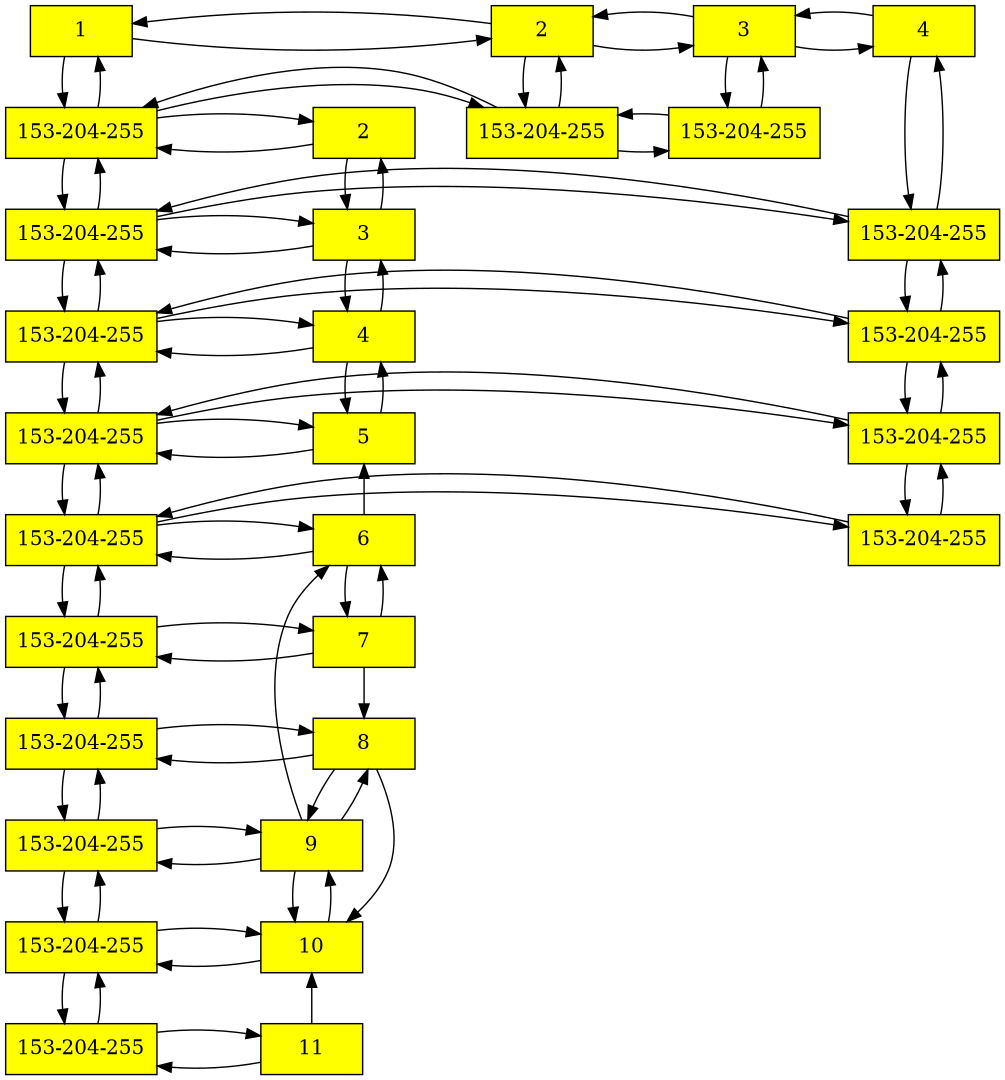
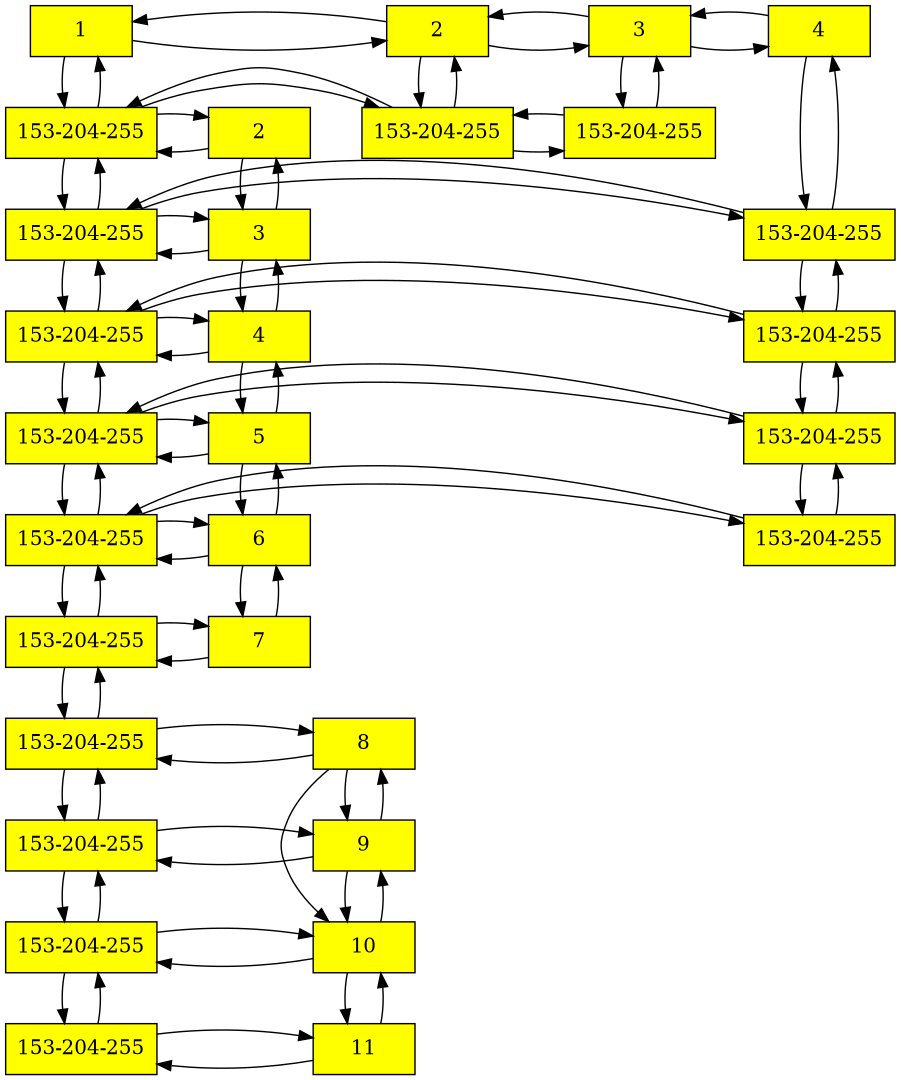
(364, 686) -> none
(275, 693) -> (241, 482)
none -> (345, 991)
